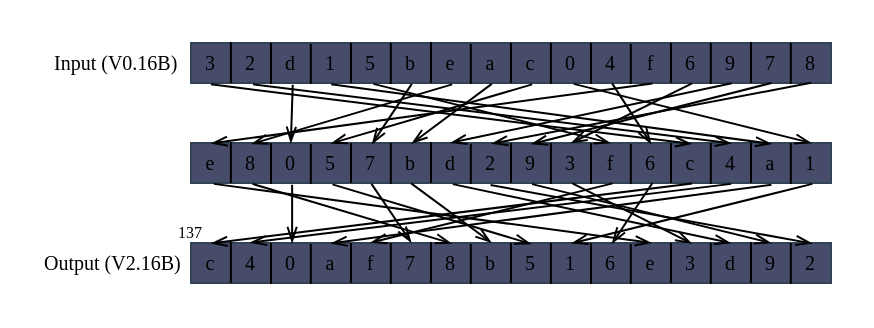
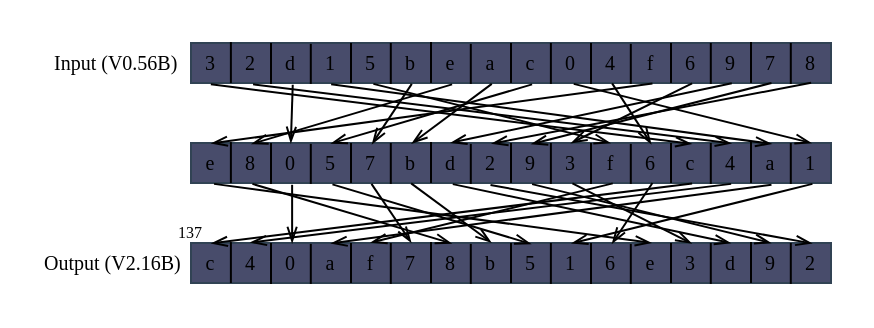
(128, 63) -> (128, 63)
